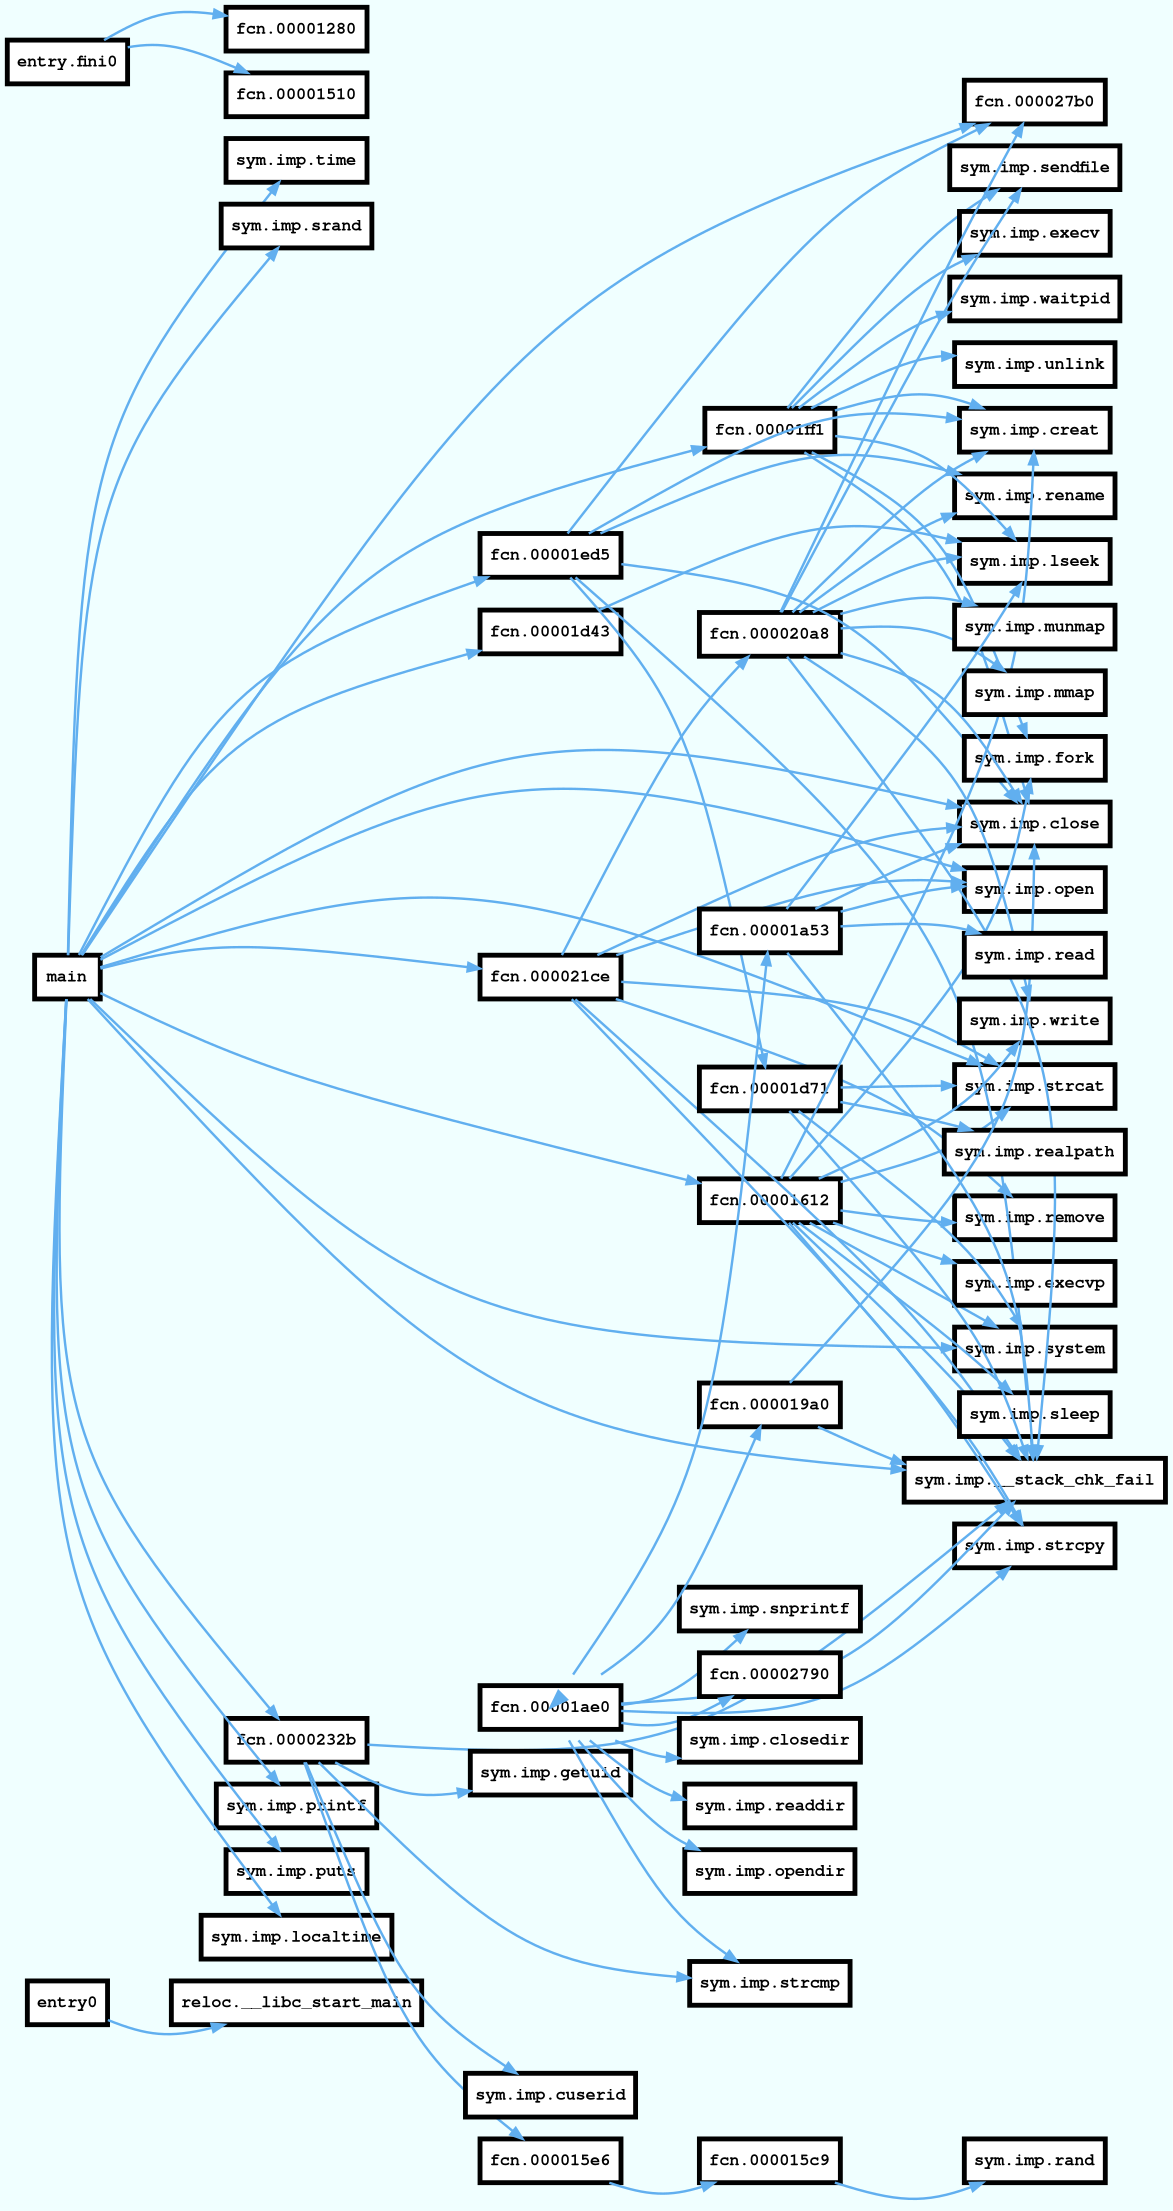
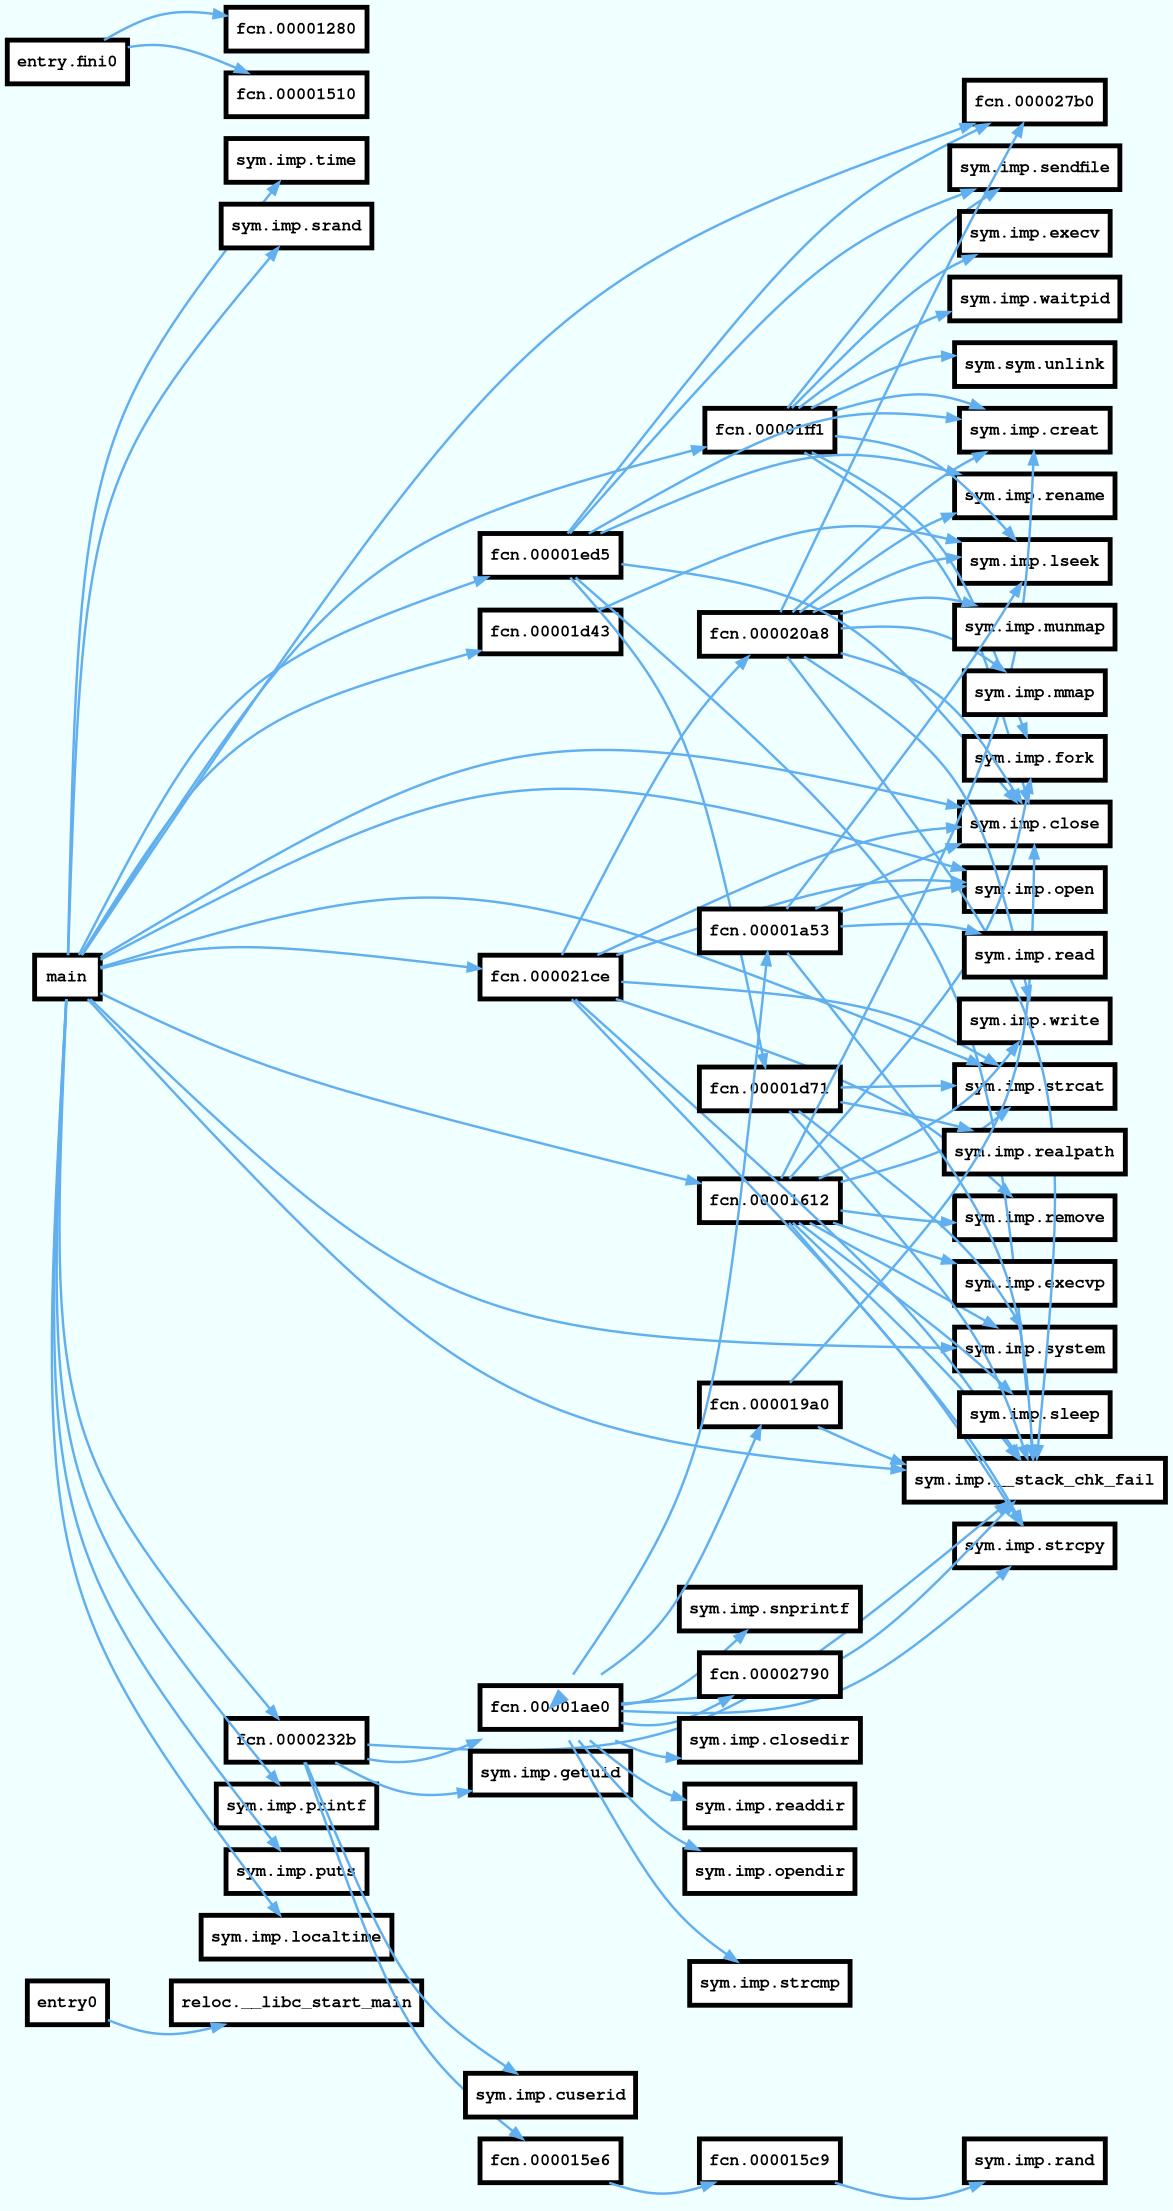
(1035, 365) -> (1035, 365)
(882, 424) -> (746, 338)
(477, 1908) -> (419, 1760)
